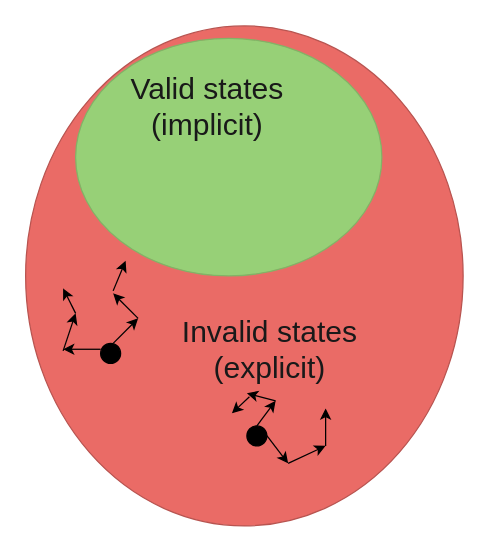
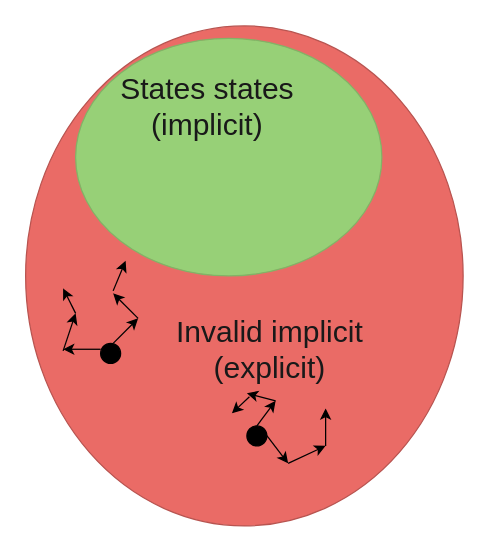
(208, 107) -> (208, 107)
(270, 349) -> (270, 349)
